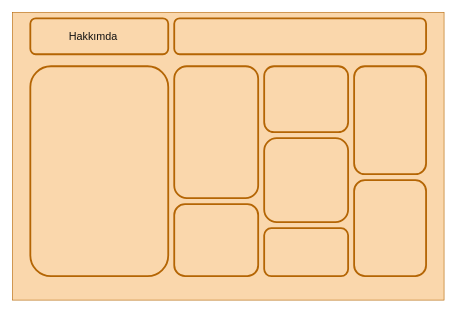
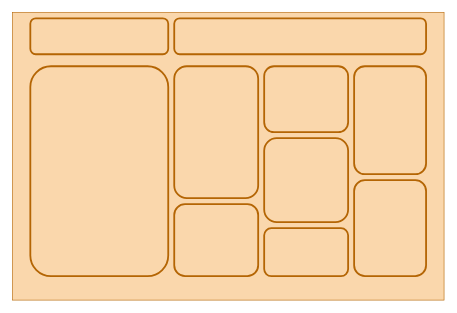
(93, 36) -> none
